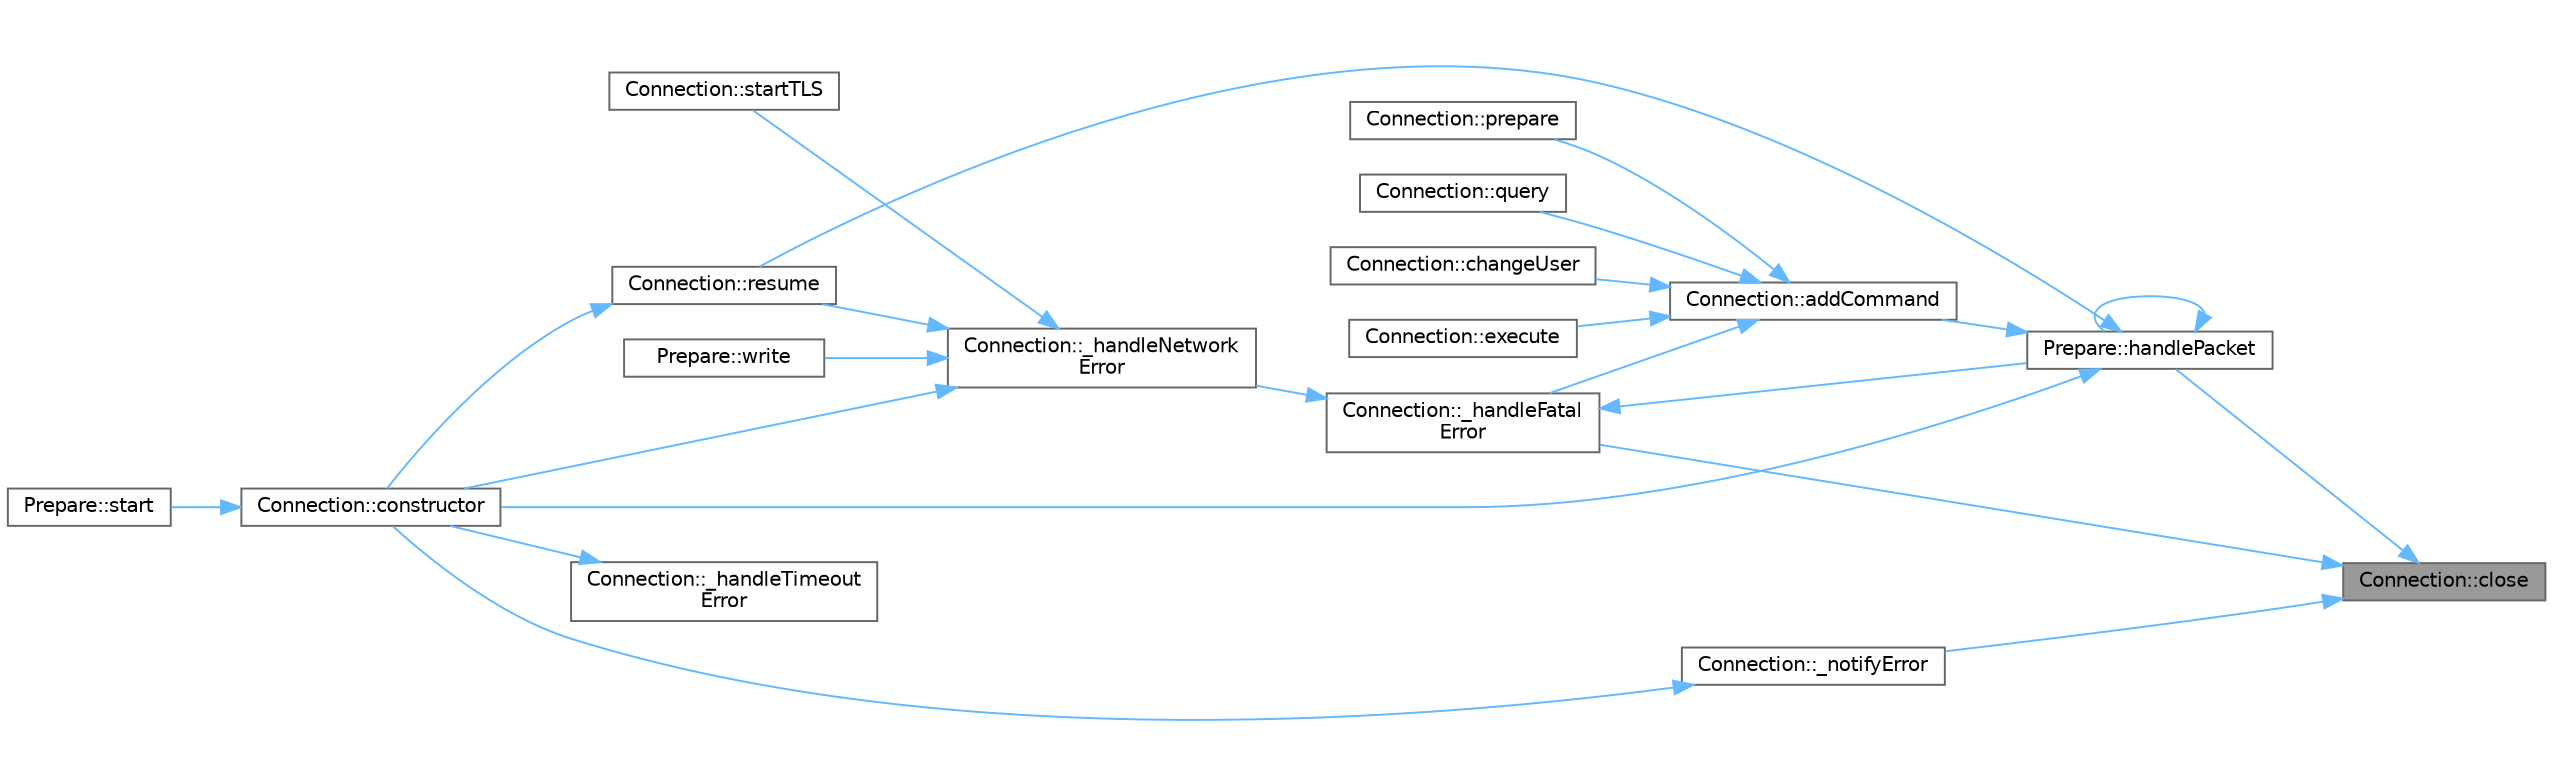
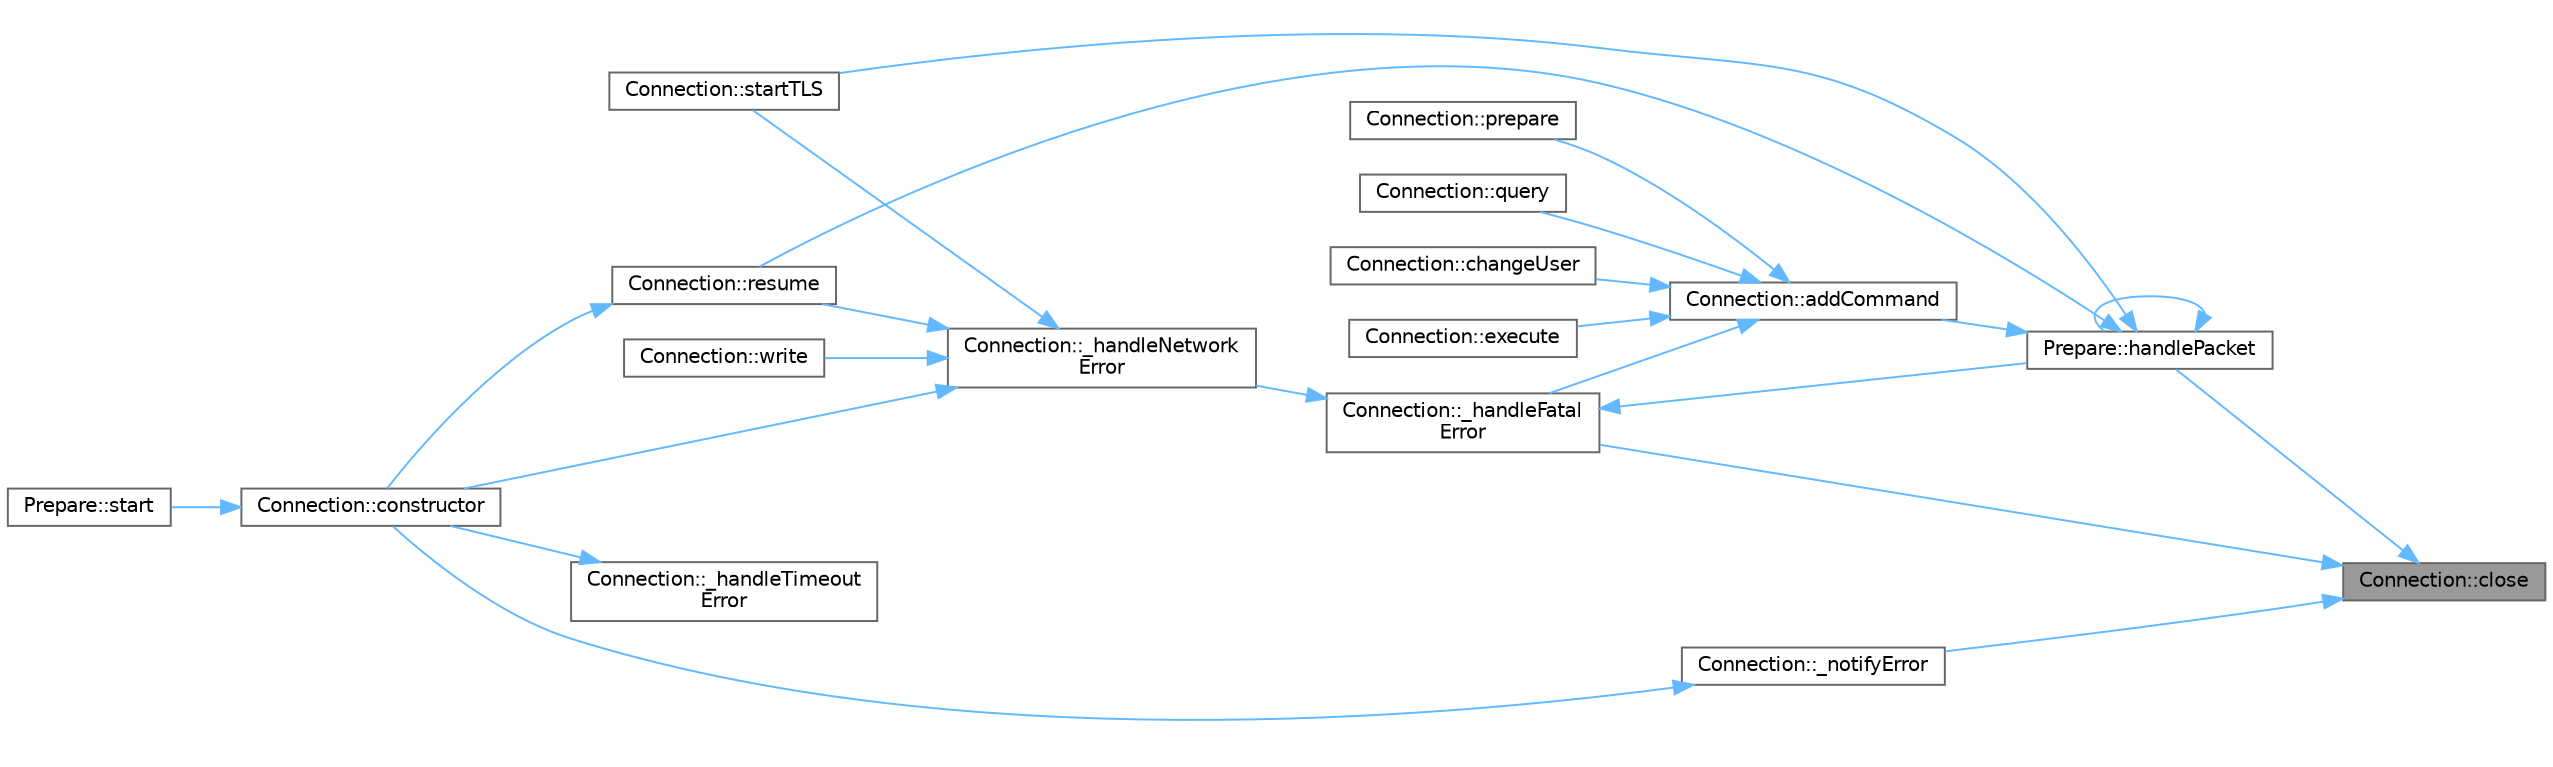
(724, 358) -> (724, 358)
(1299, 507) -> (1528, 41)
